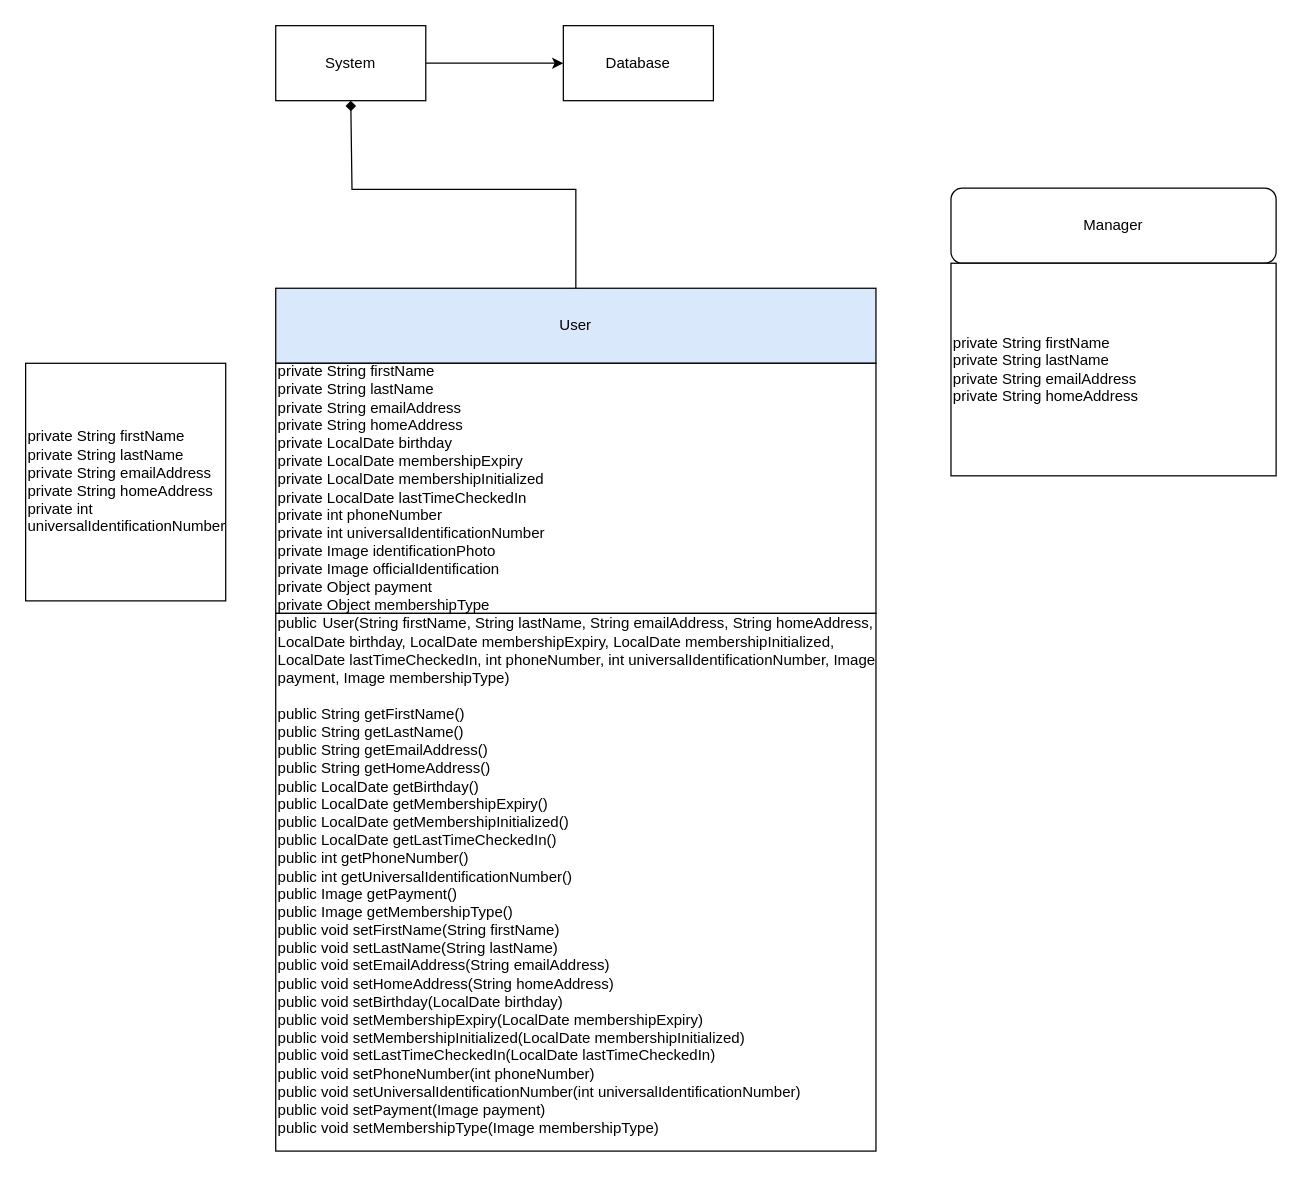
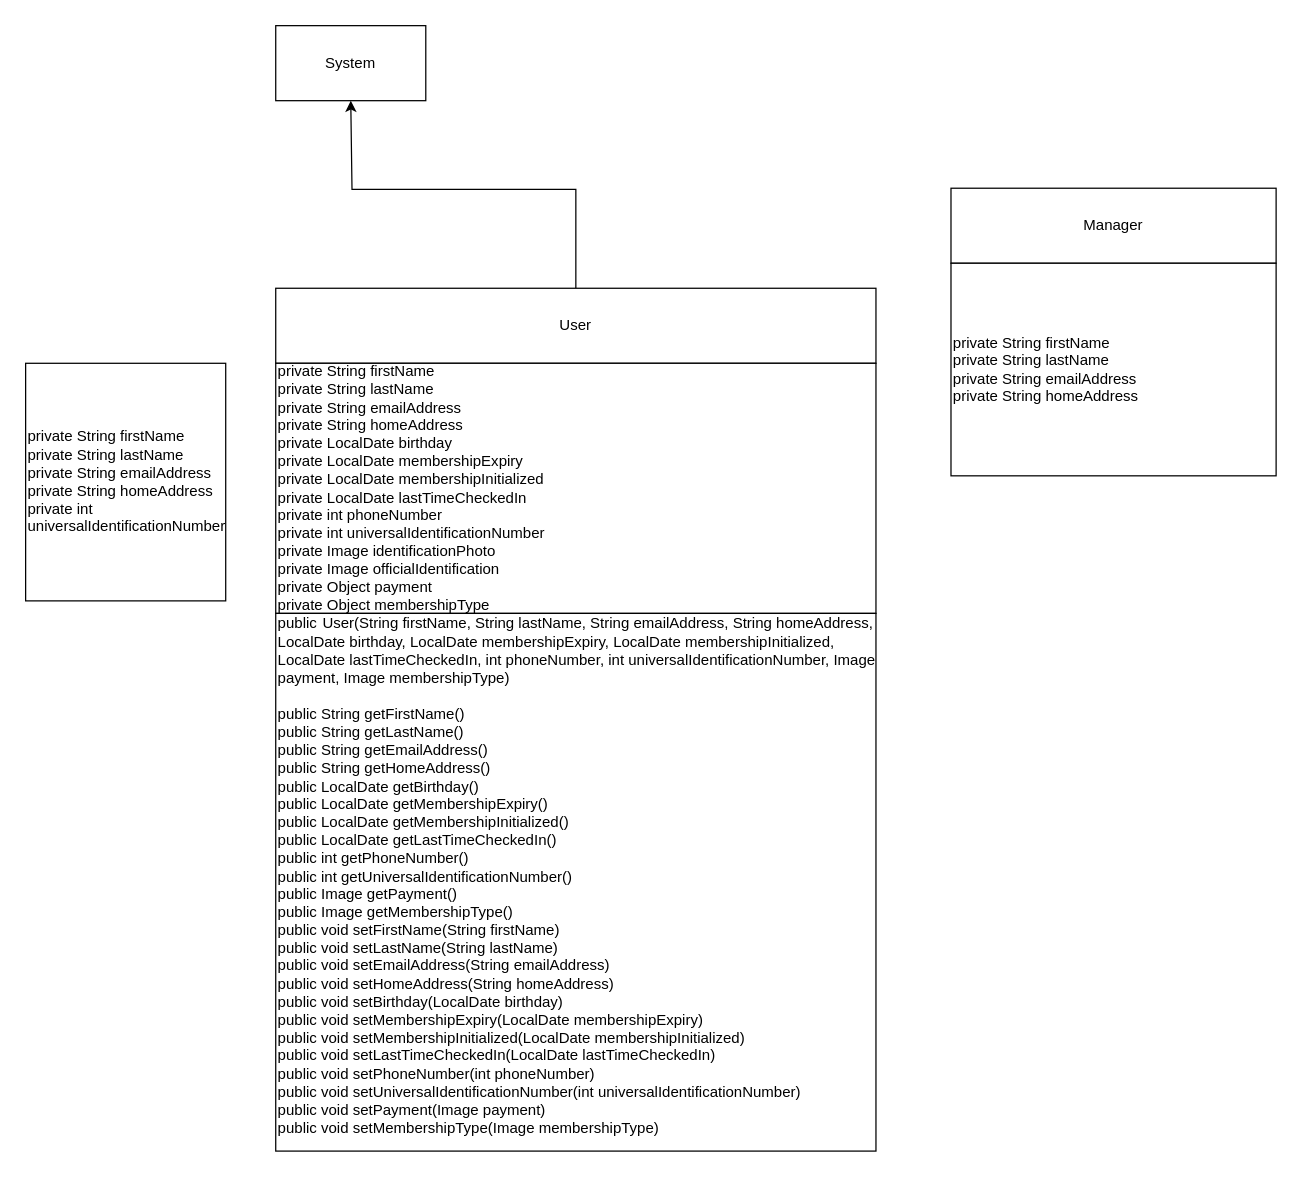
(490, 63) -> none
(638, 63) -> none
(351, 111) -> (351, 111)
(1113, 226) -> (1113, 226)
(576, 326) -> (576, 326)
